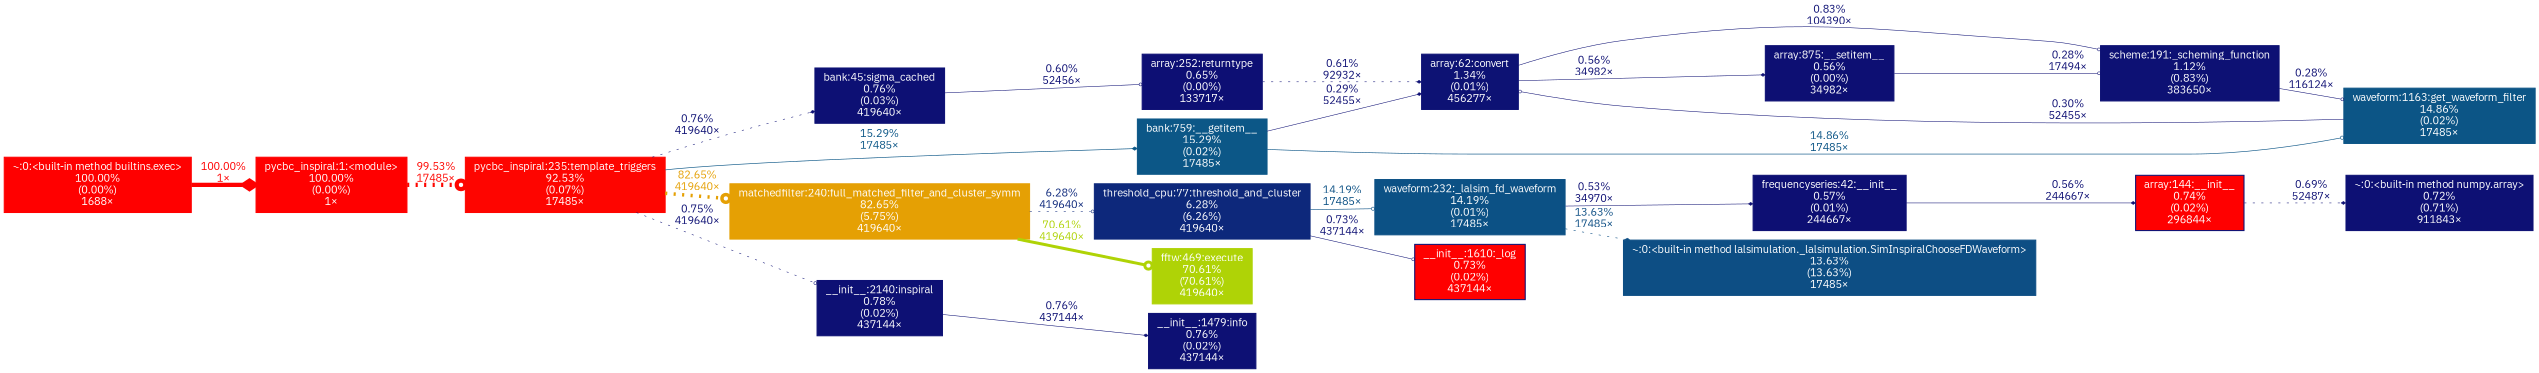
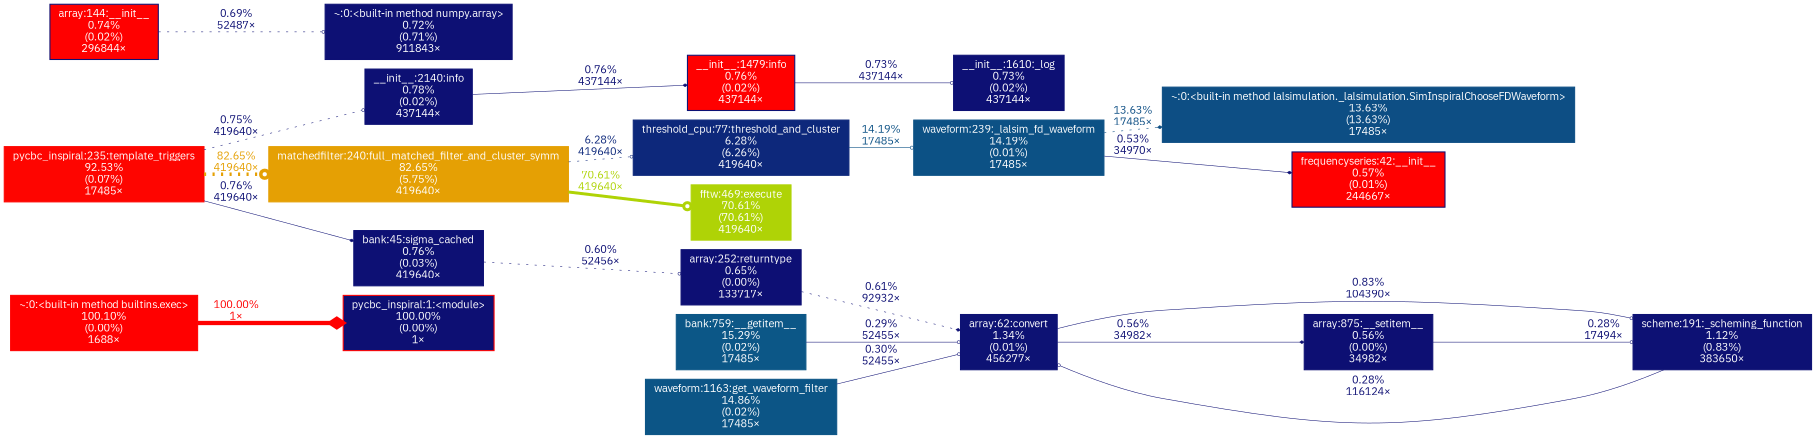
(1042, 89) -> (581, 268)
(2310, 94) -> (1362, 423)
(1342, 113) -> (882, 342)
(731, 134) -> (277, 220)
(1804, 154) -> none
(899, 157) -> none
(98, 185) -> (104, 323)
(332, 185) -> (419, 323)
(432, 185) -> none
(1830, 203) -> (1368, 180)
(2018, 203) -> none
(2293, 203) -> (240, 32)
(1470, 207) -> (1009, 148)
(1361, 247) -> (873, 83)
(1470, 272) -> (1009, 83)
(880, 308) -> (419, 97)
(1202, 341) -> (741, 83)
